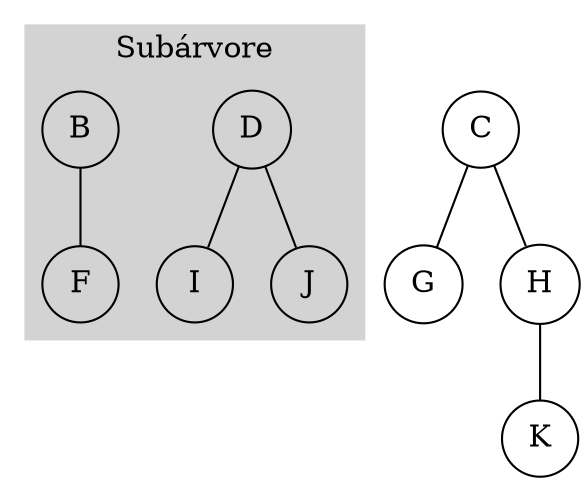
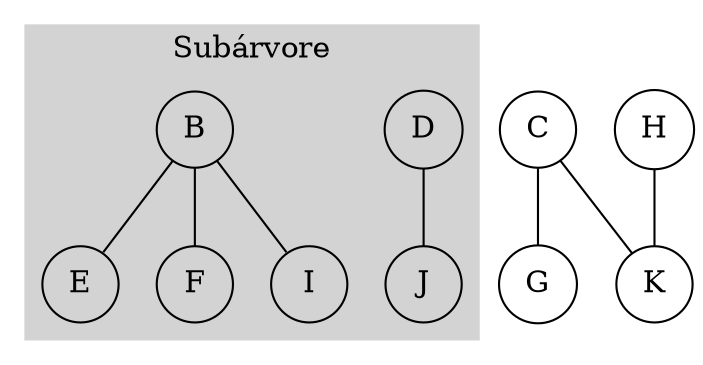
(510, 206) -> (596, 207)
(223, 207) -> (252, 207)
none -> (80, 284)
